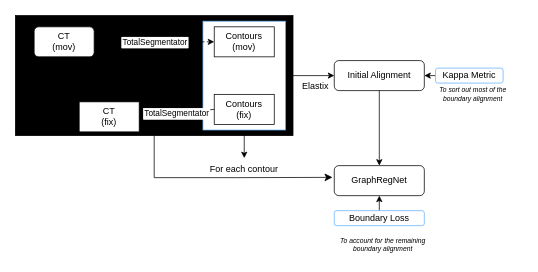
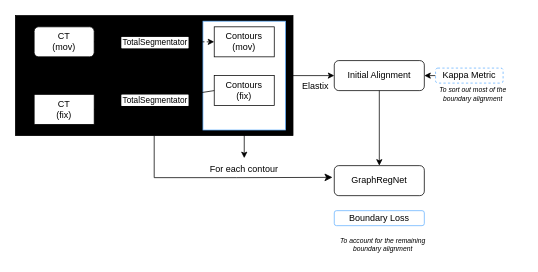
(469, 75) -> (469, 75)
(244, 109) -> (244, 90)
(109, 117) -> (64, 109)
(379, 205) -> none
